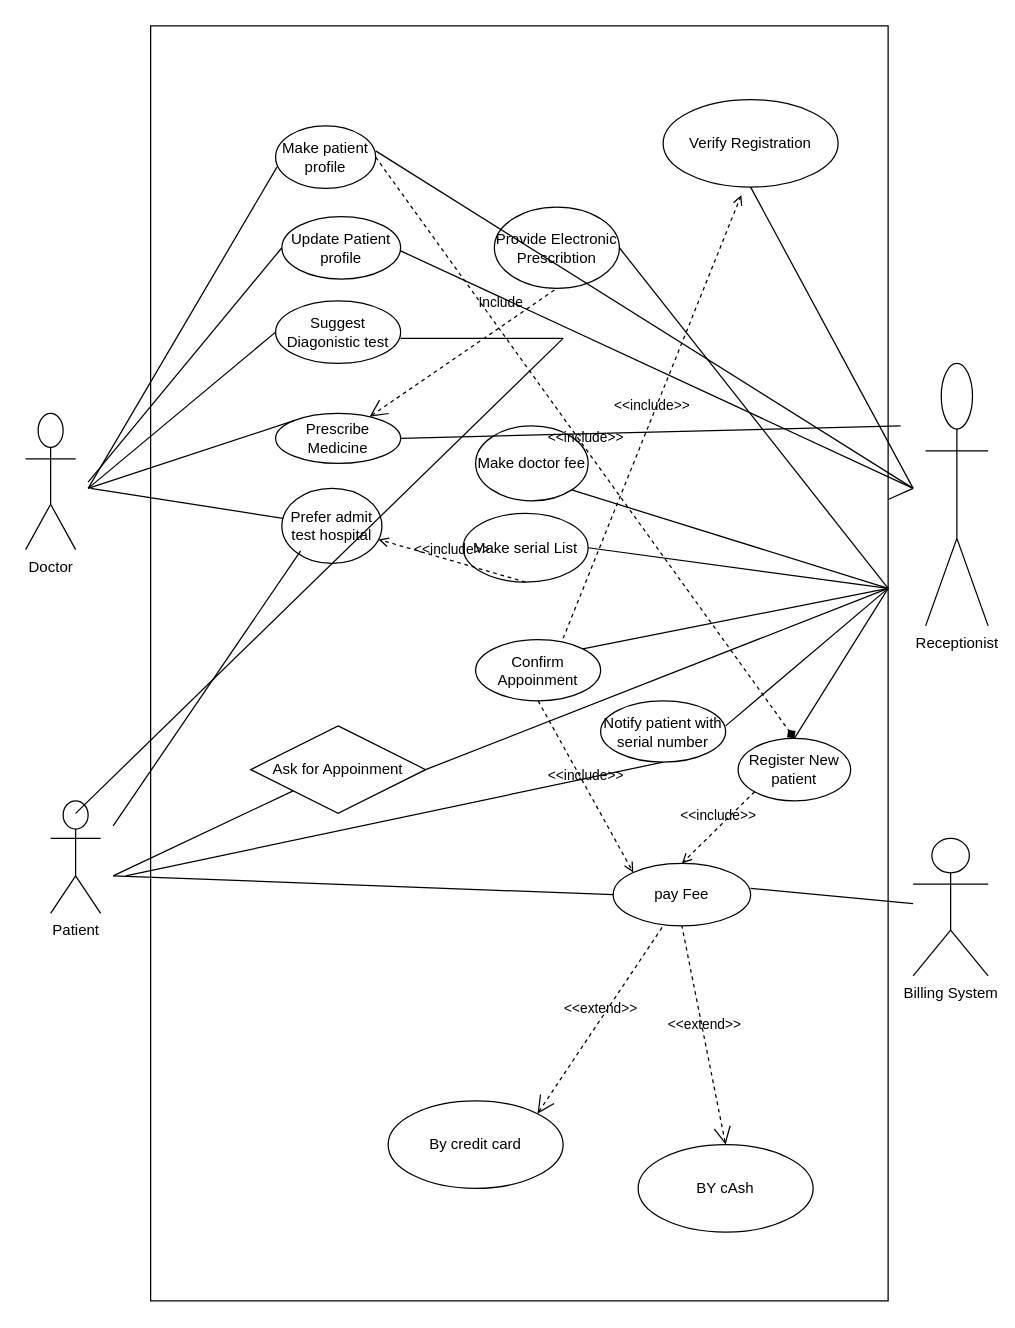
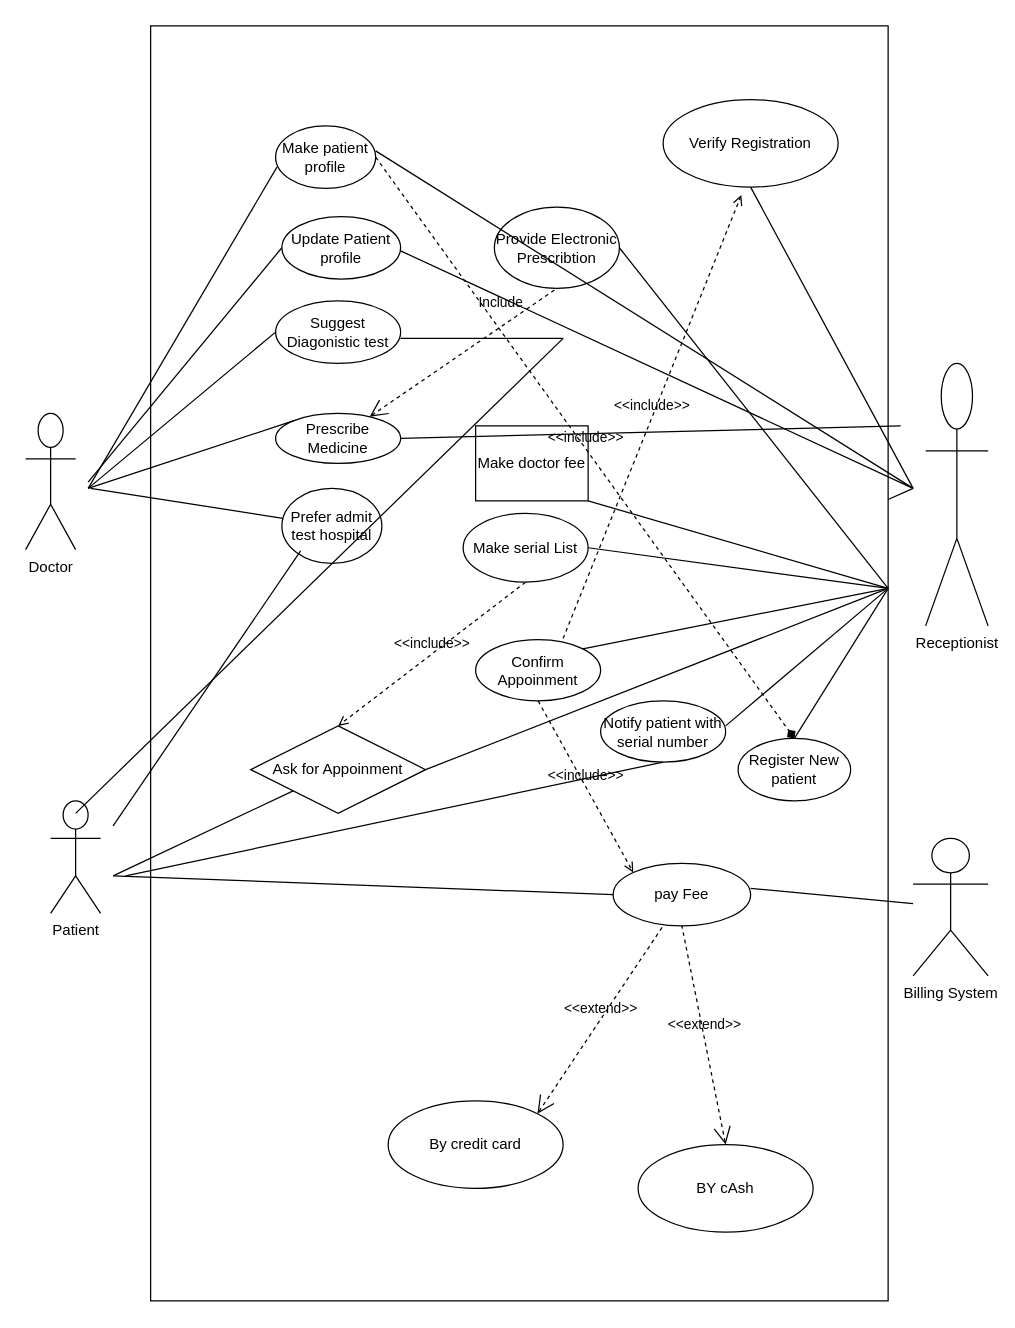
(532, 463) -> (532, 463)
(425, 553) -> (433, 653)
(720, 826) -> none
